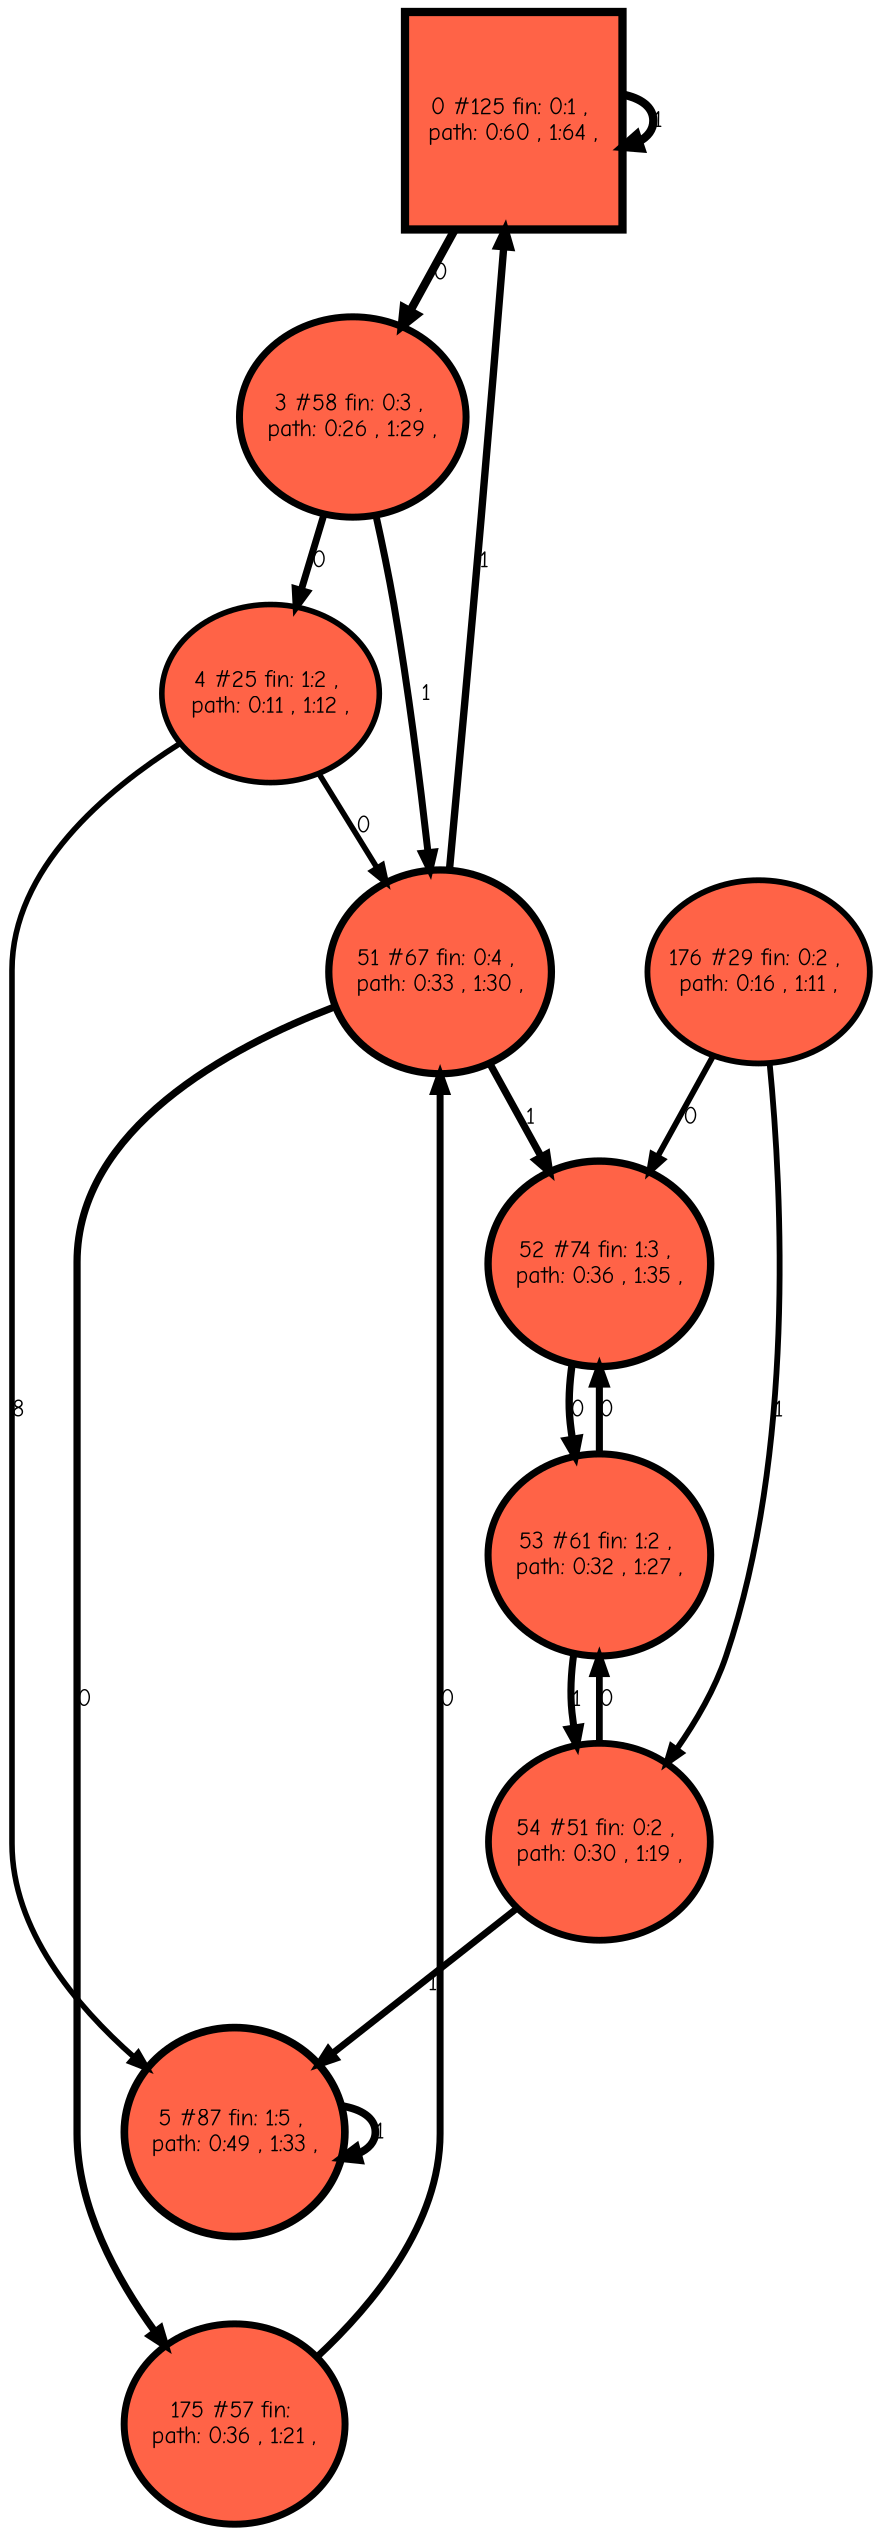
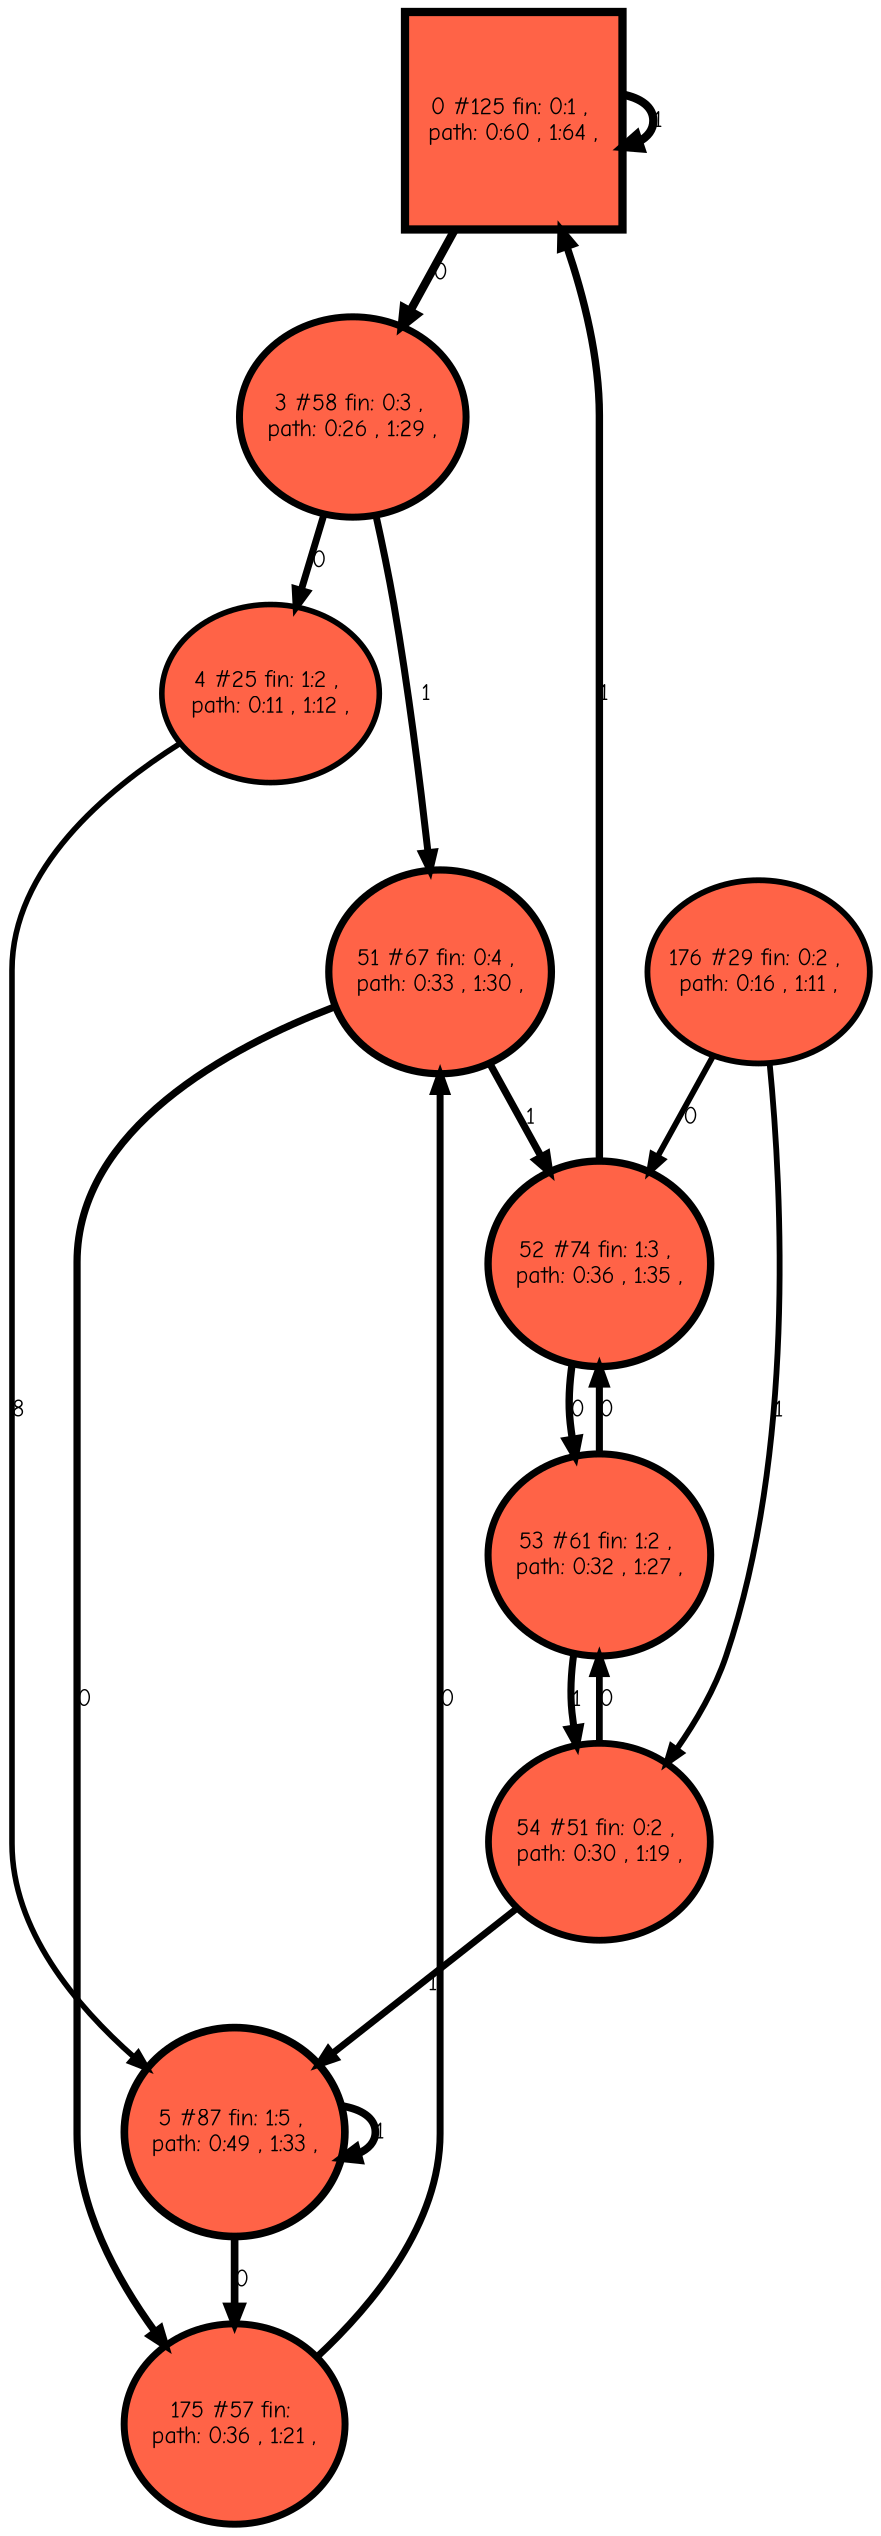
(478, 559) -> (599, 702)
(348, 821) -> none
none -> (235, 2272)
